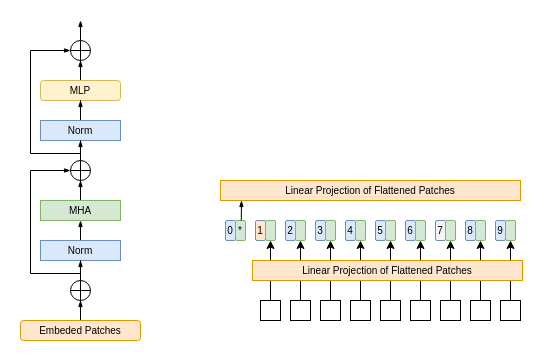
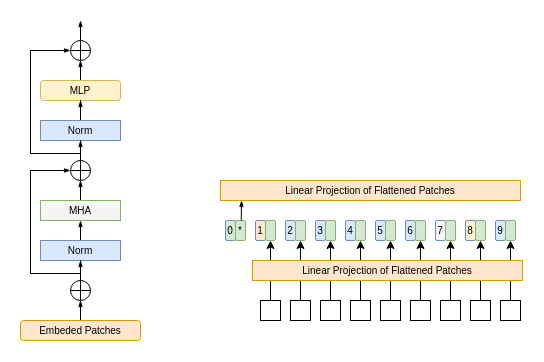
(81, 211) -> (81, 211)
(231, 231) -> (231, 231)
(471, 231) -> (471, 231)
